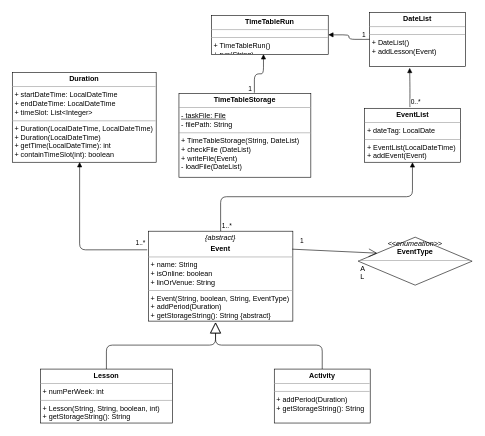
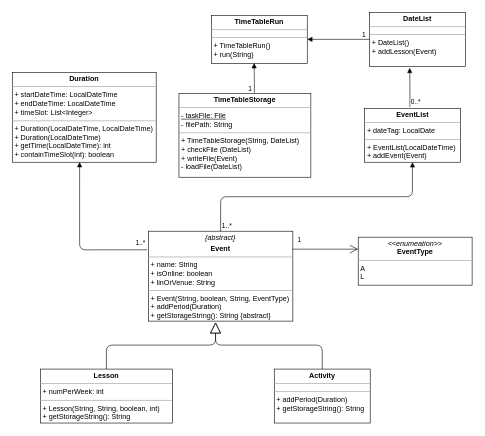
(270, 35) -> (260, 39)
(416, 261) -> (416, 261)
